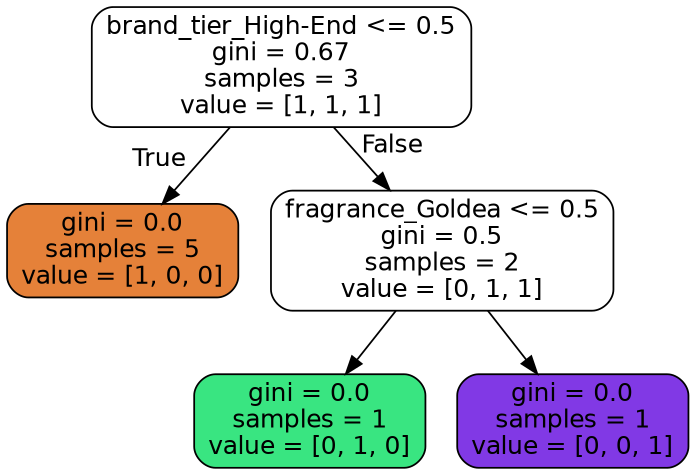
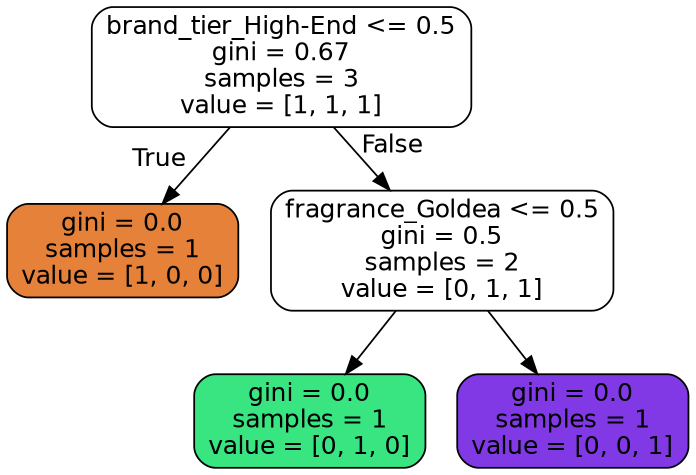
(123, 251) -> (123, 251)
